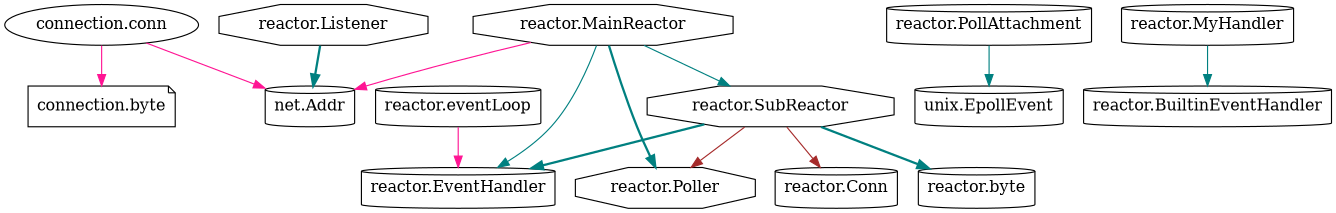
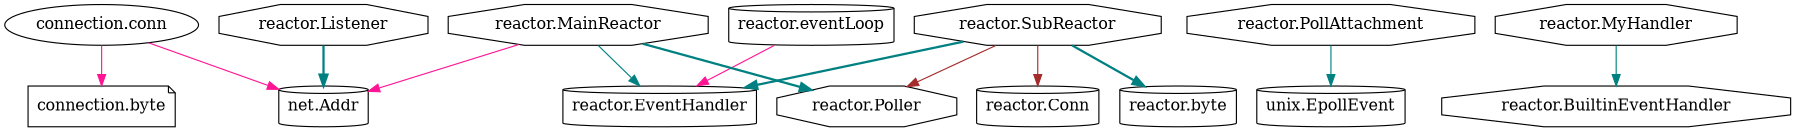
(989, 25) -> (1331, 25)
(1208, 25) -> (1616, 25)
(682, 63) -> none
(1208, 106) -> (1616, 106)
